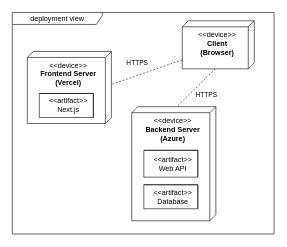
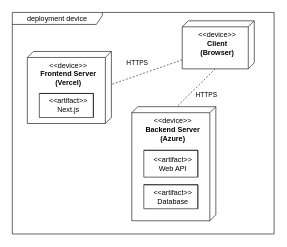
(57, 18) -> (57, 18)
